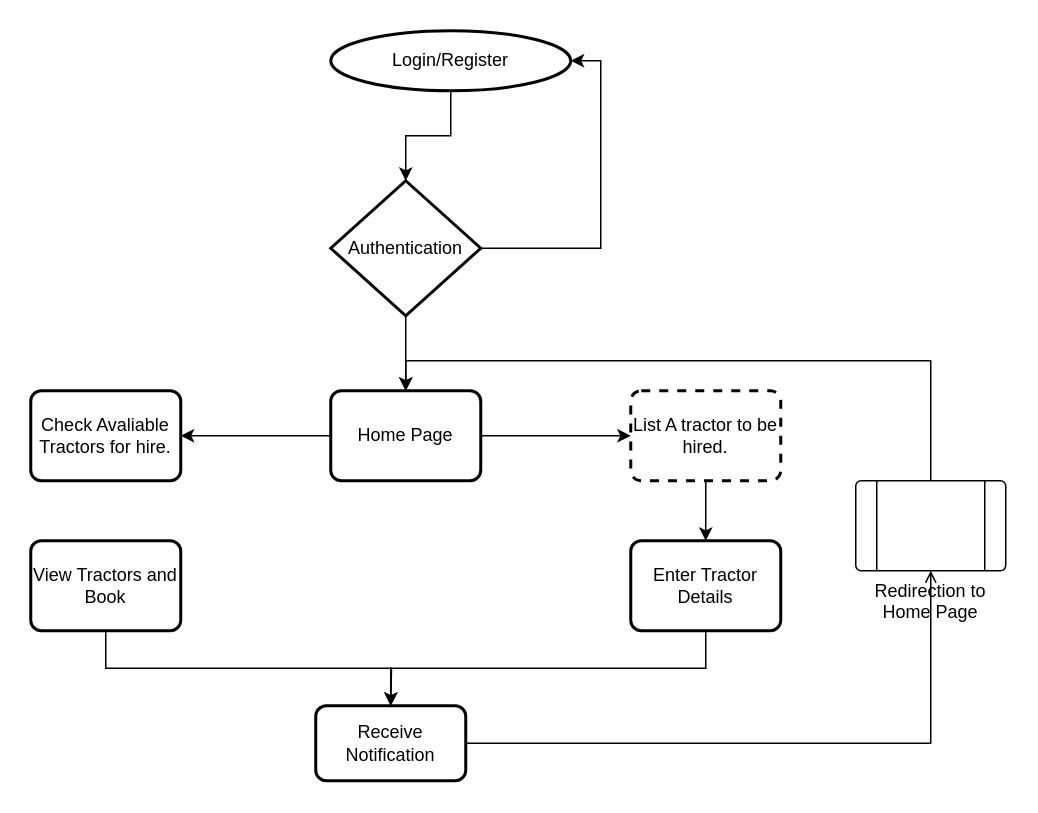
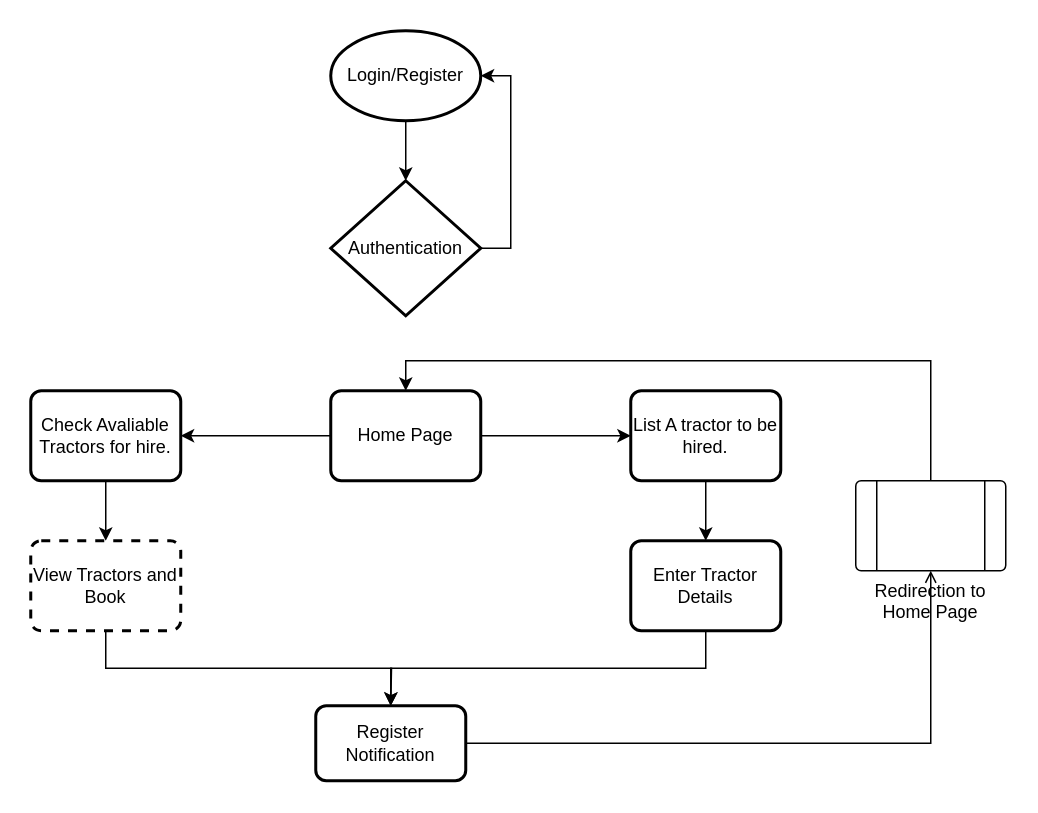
(451, 61) -> (406, 76)
(406, 336) -> none
(706, 436) -> (706, 436)
none -> (106, 506)
(106, 586) -> (106, 586)
(391, 743) -> (391, 743)
